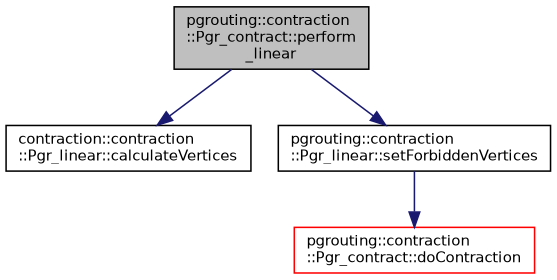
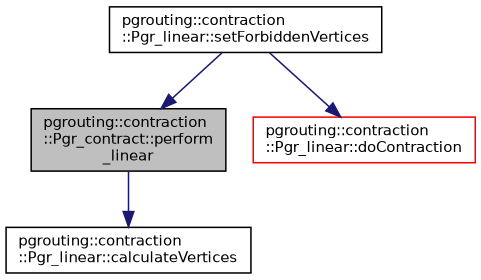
(342, 93) -> (197, 76)
(129, 148) -> (129, 250)
(414, 250) -> (364, 140)
